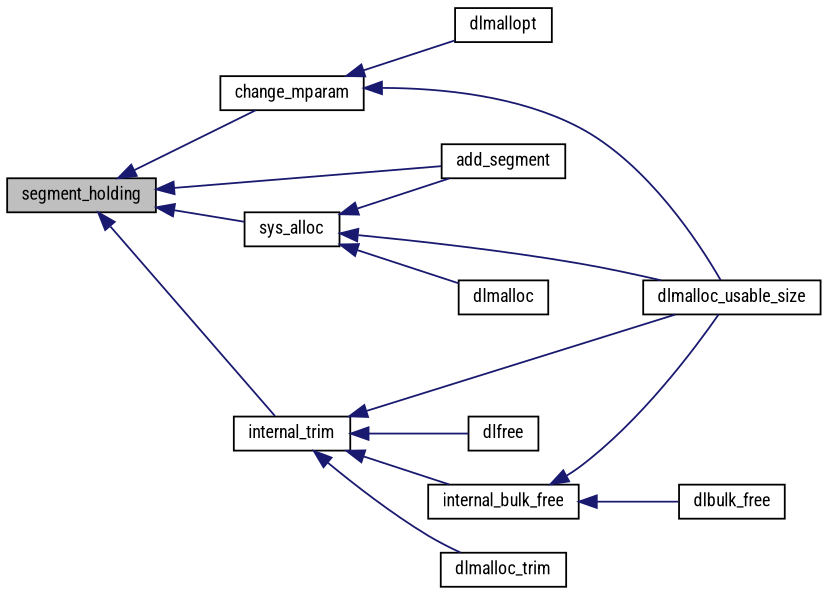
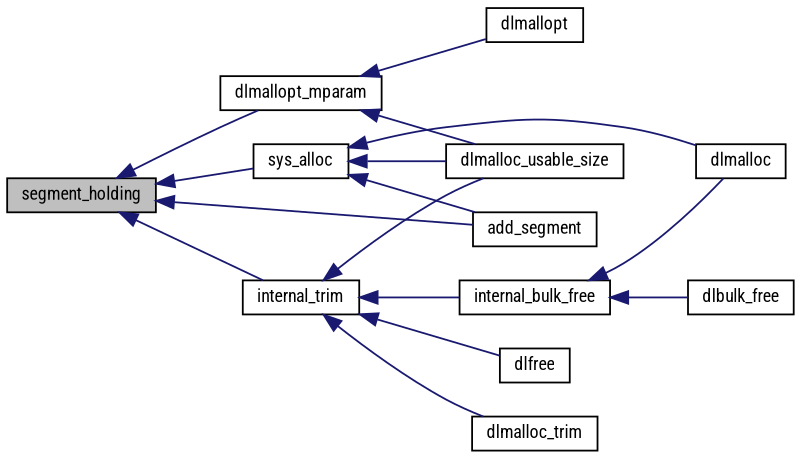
(292, 93) -> (301, 93)
(650, 402) -> (668, 231)
